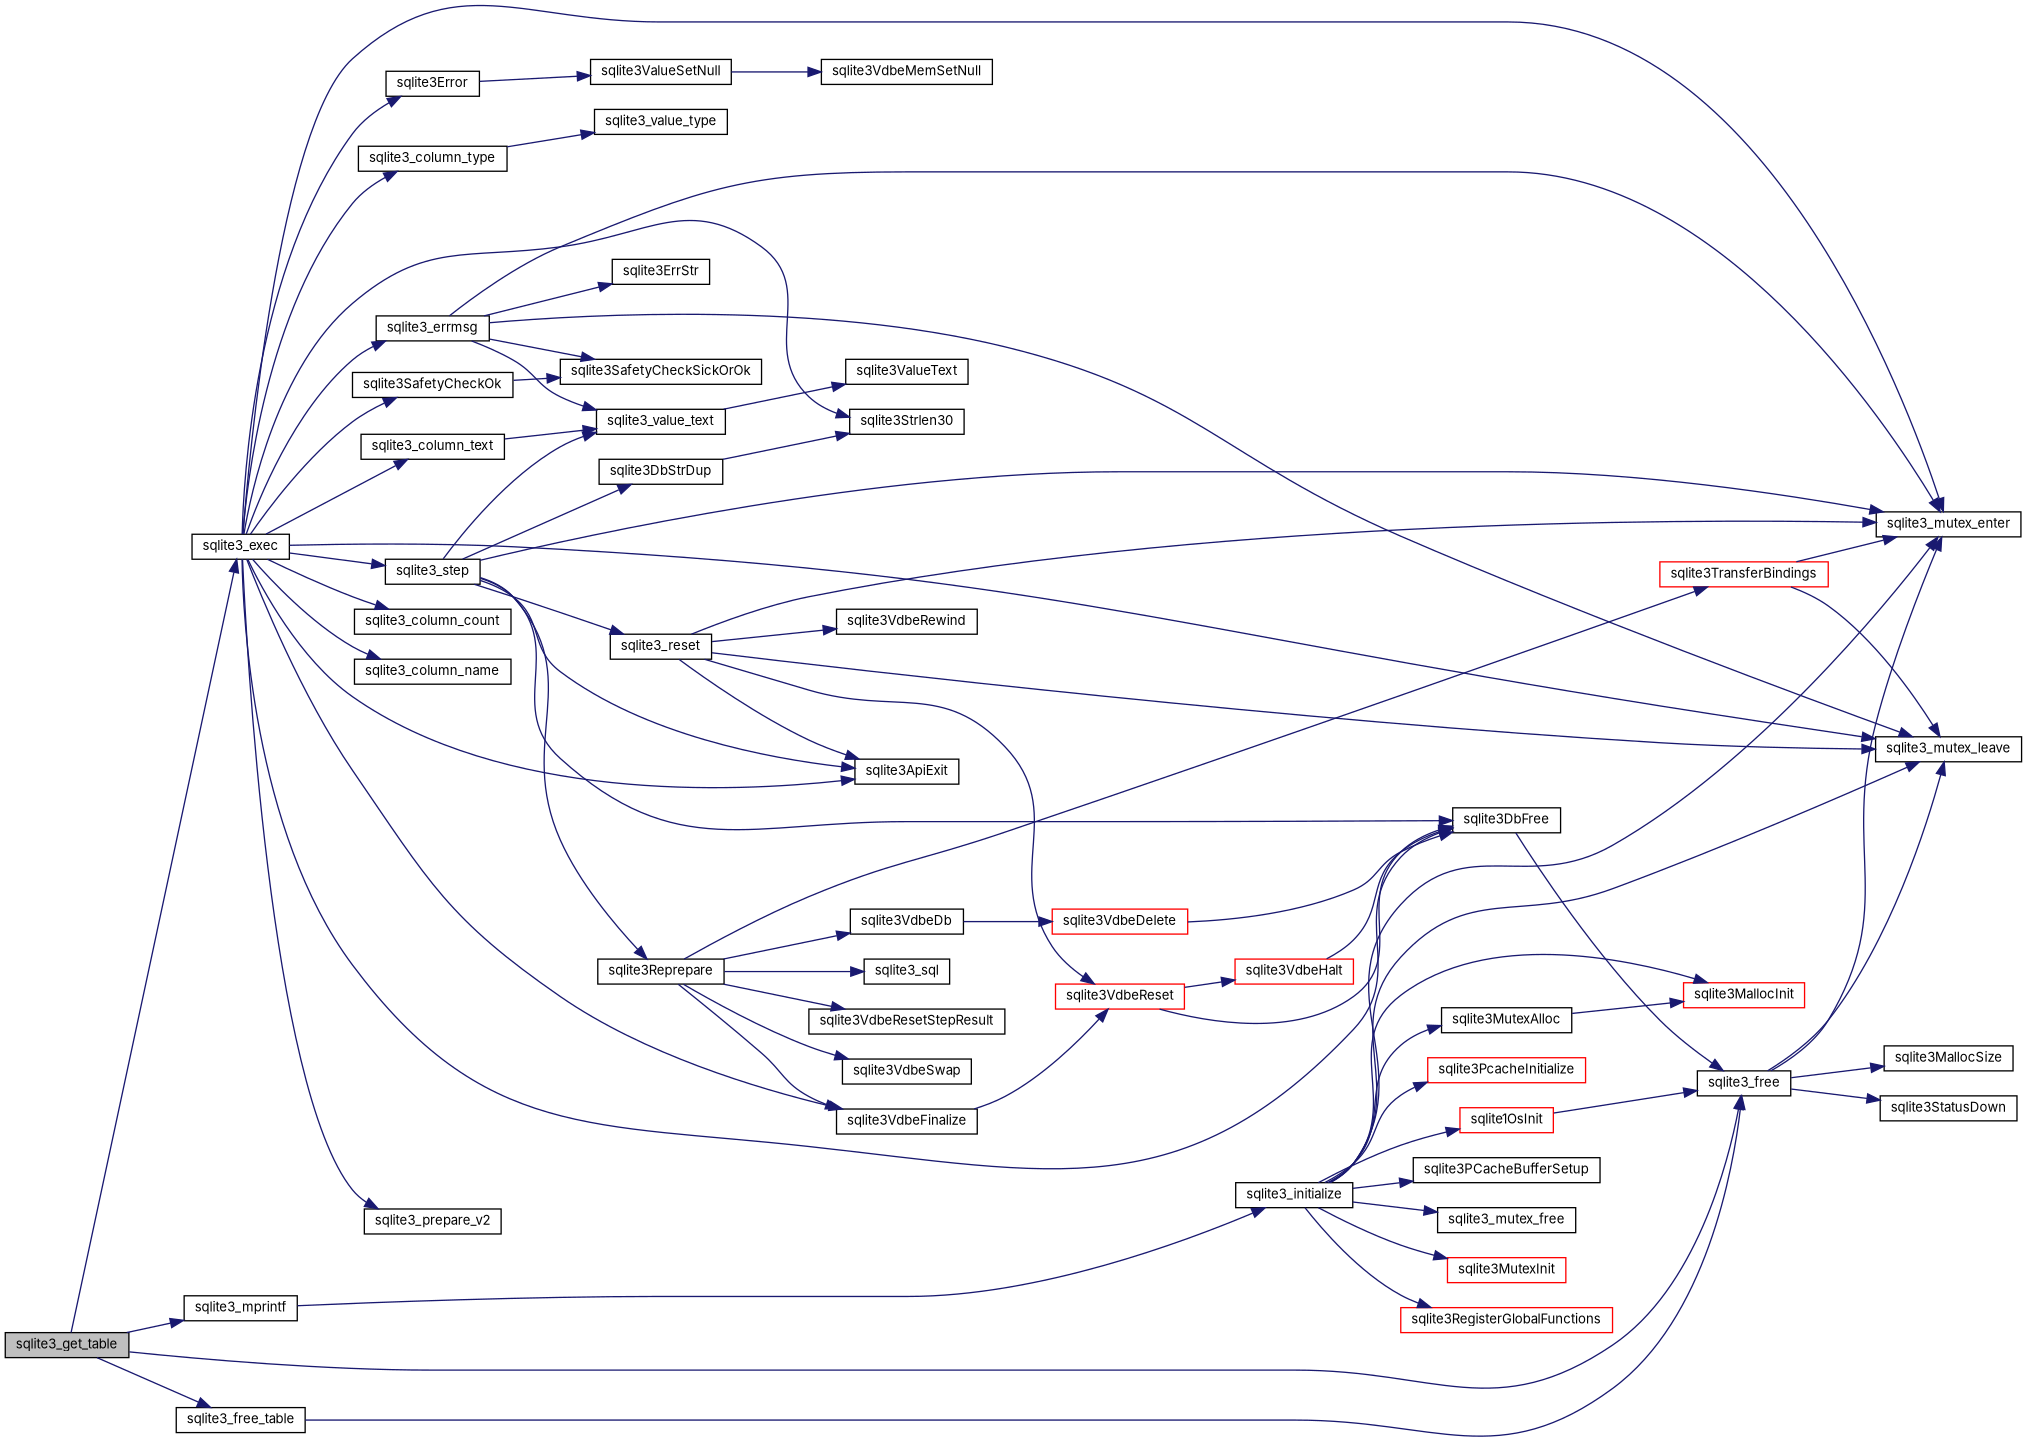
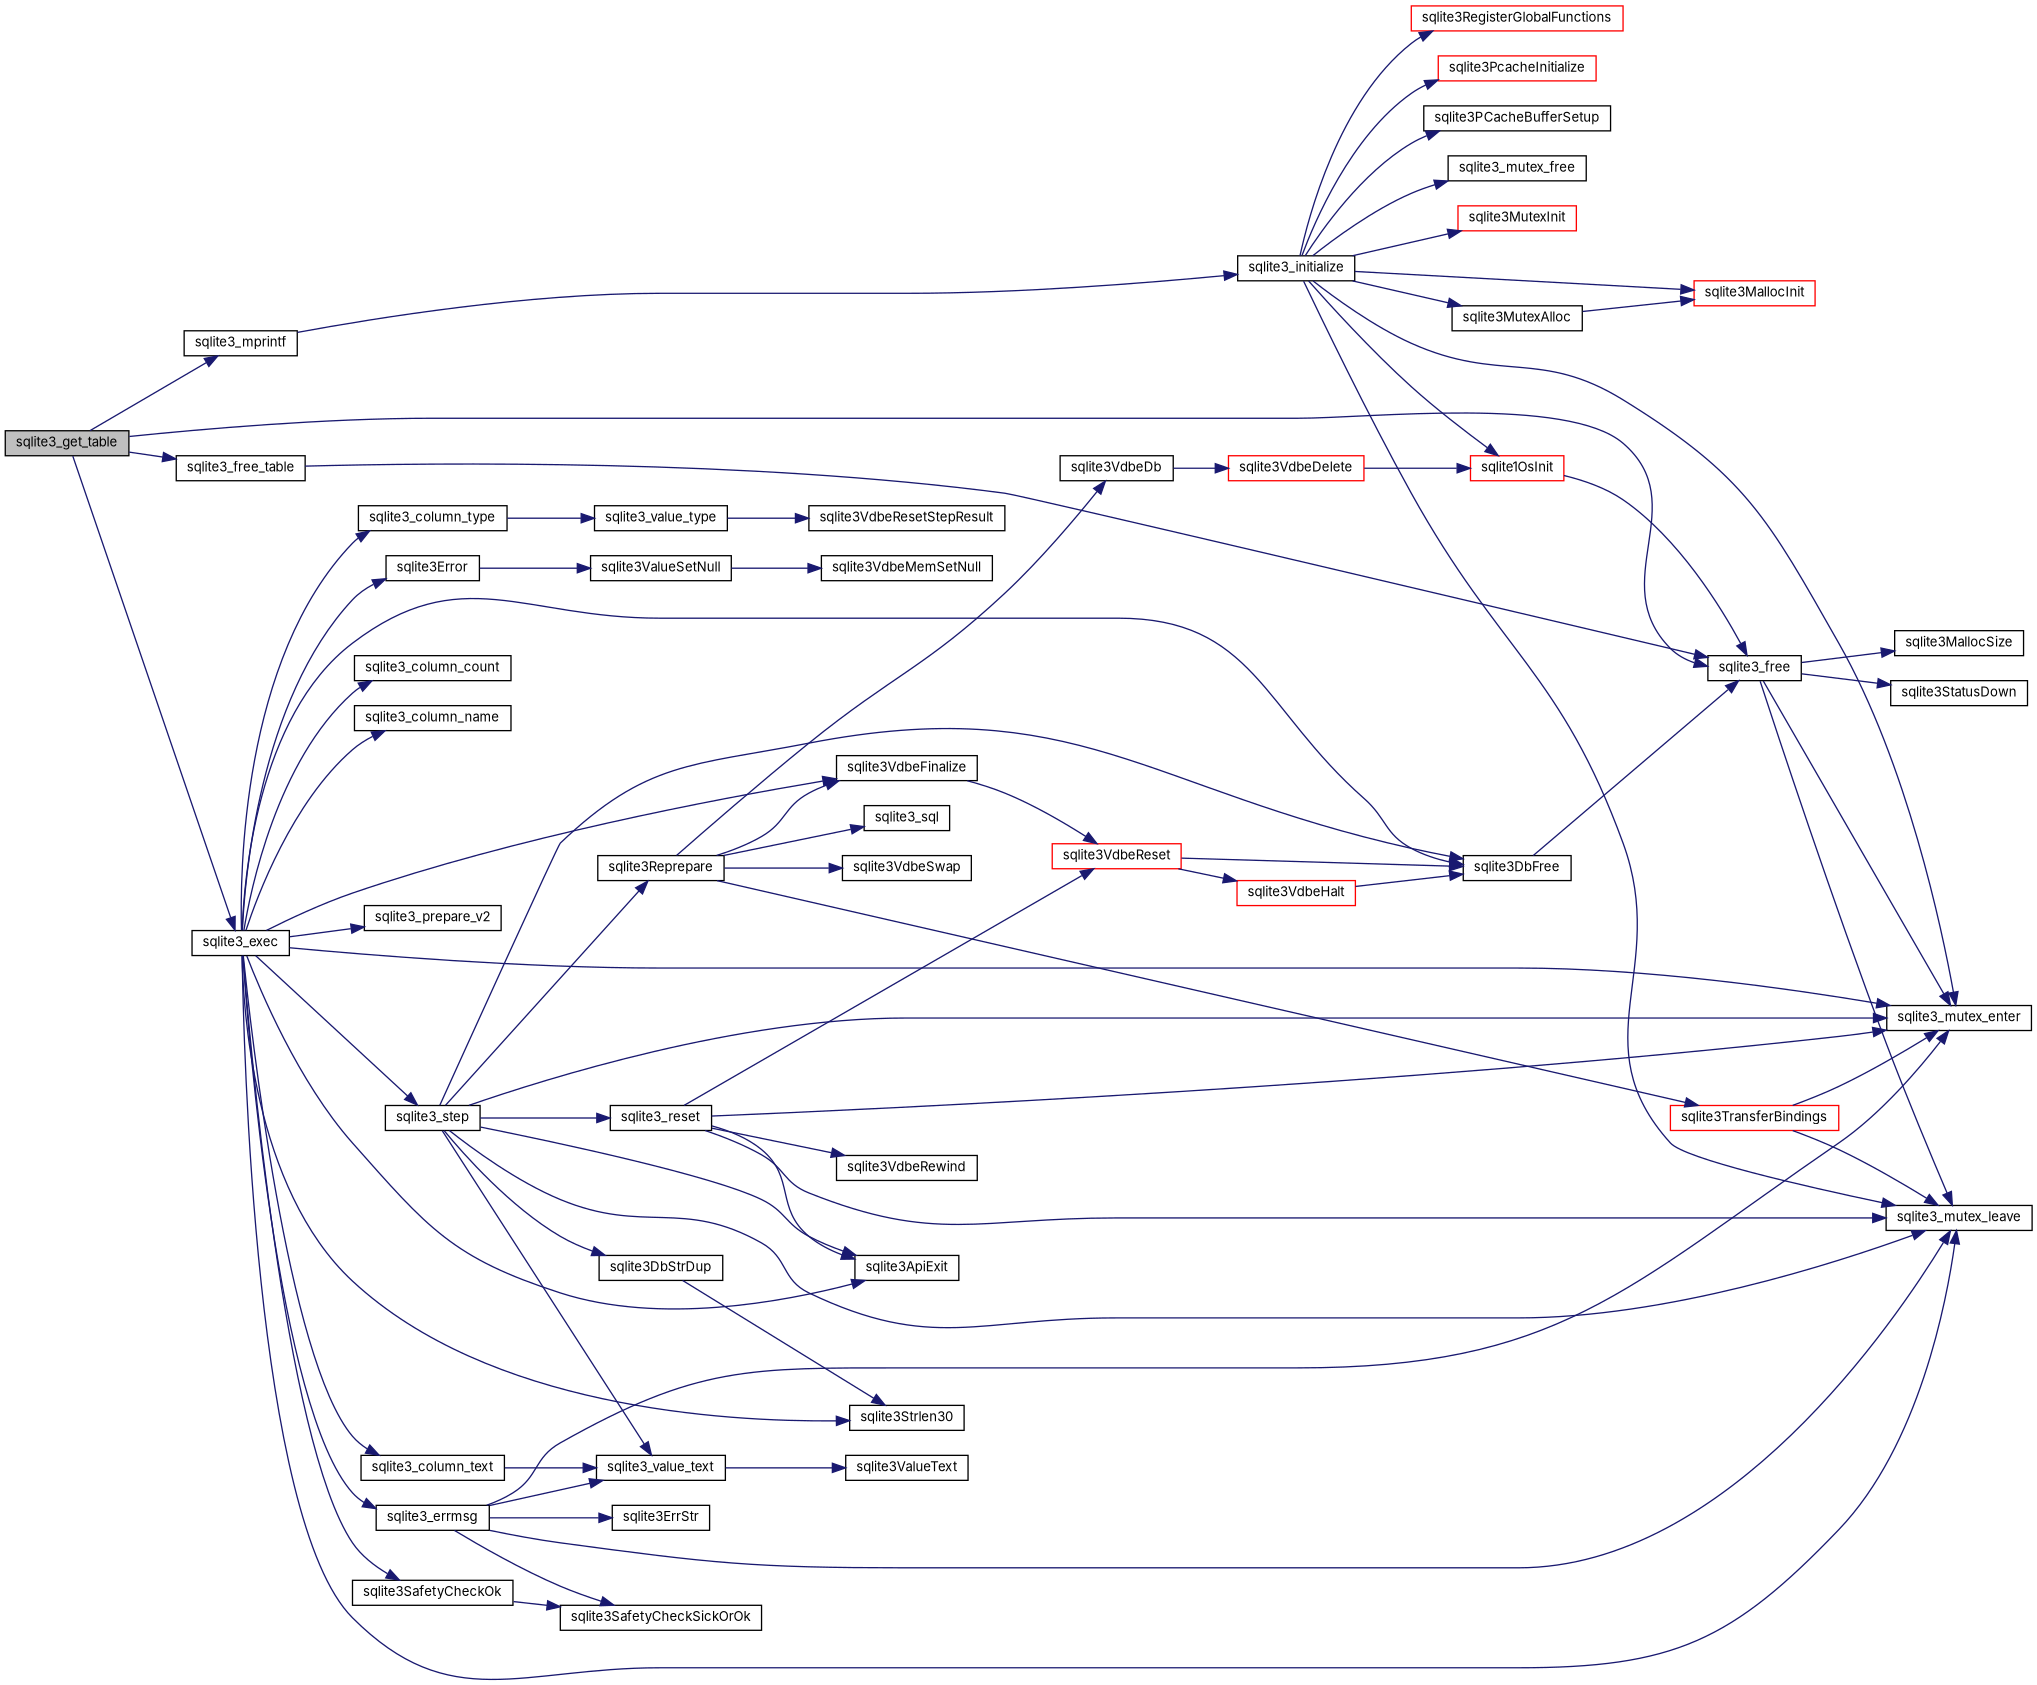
(1323, 901) -> (1411, 468)
(778, 995) -> (761, 518)
none -> (1159, 1318)
